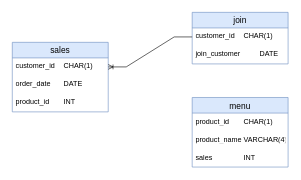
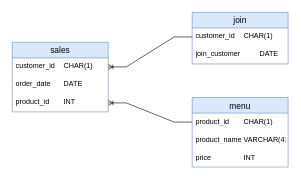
none -> (150, 112)
(215, 158) -> (215, 158)
